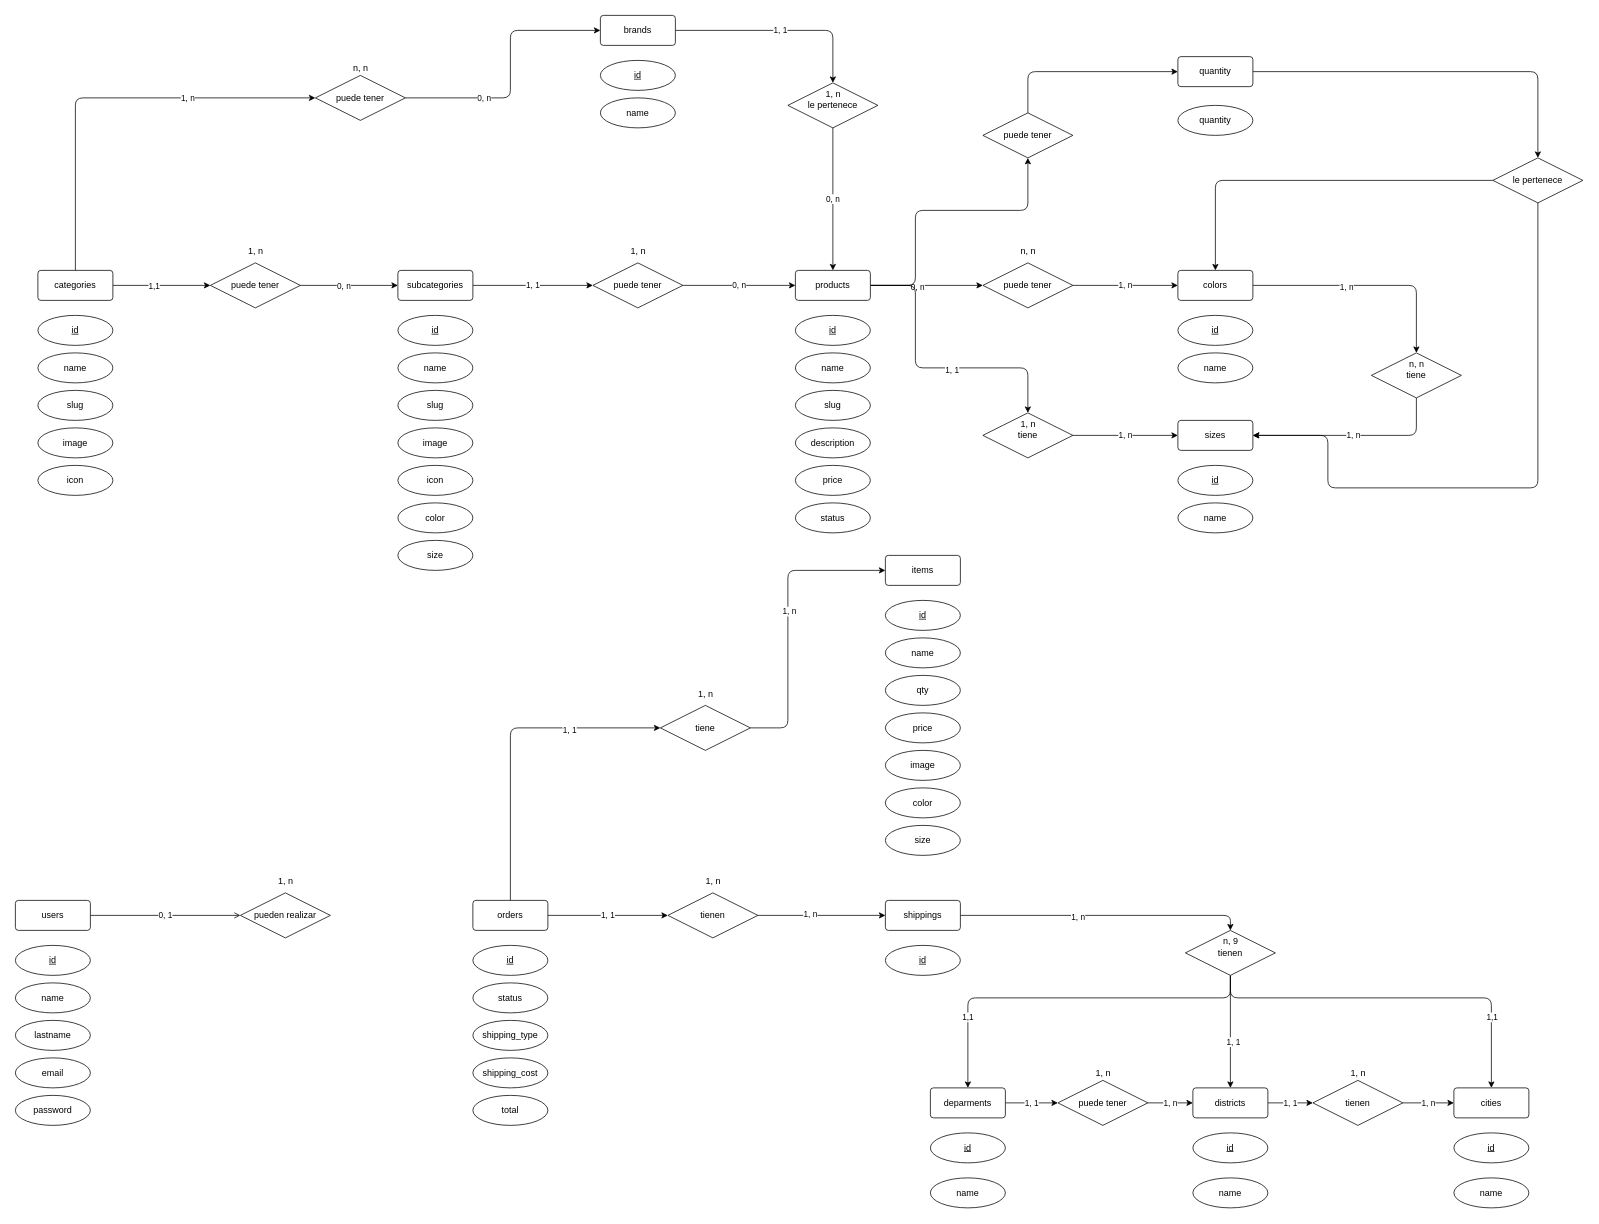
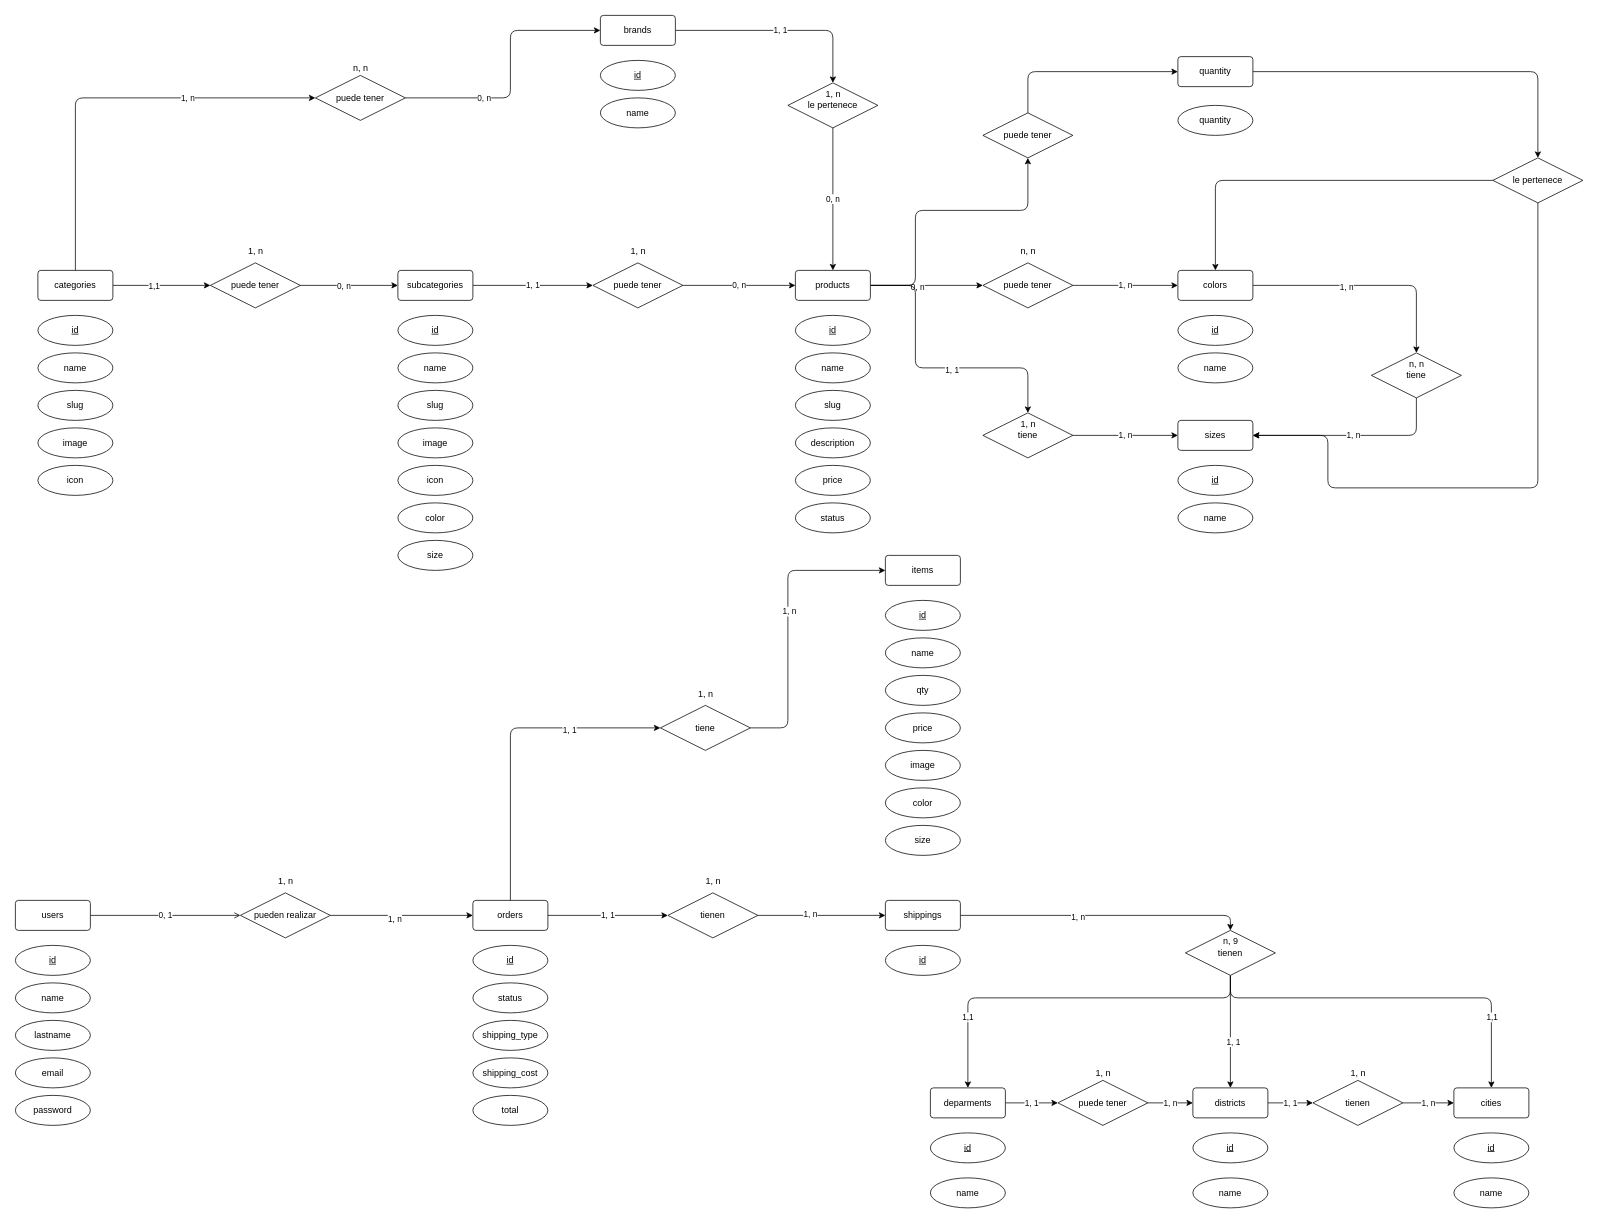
none -> (399, 915)
